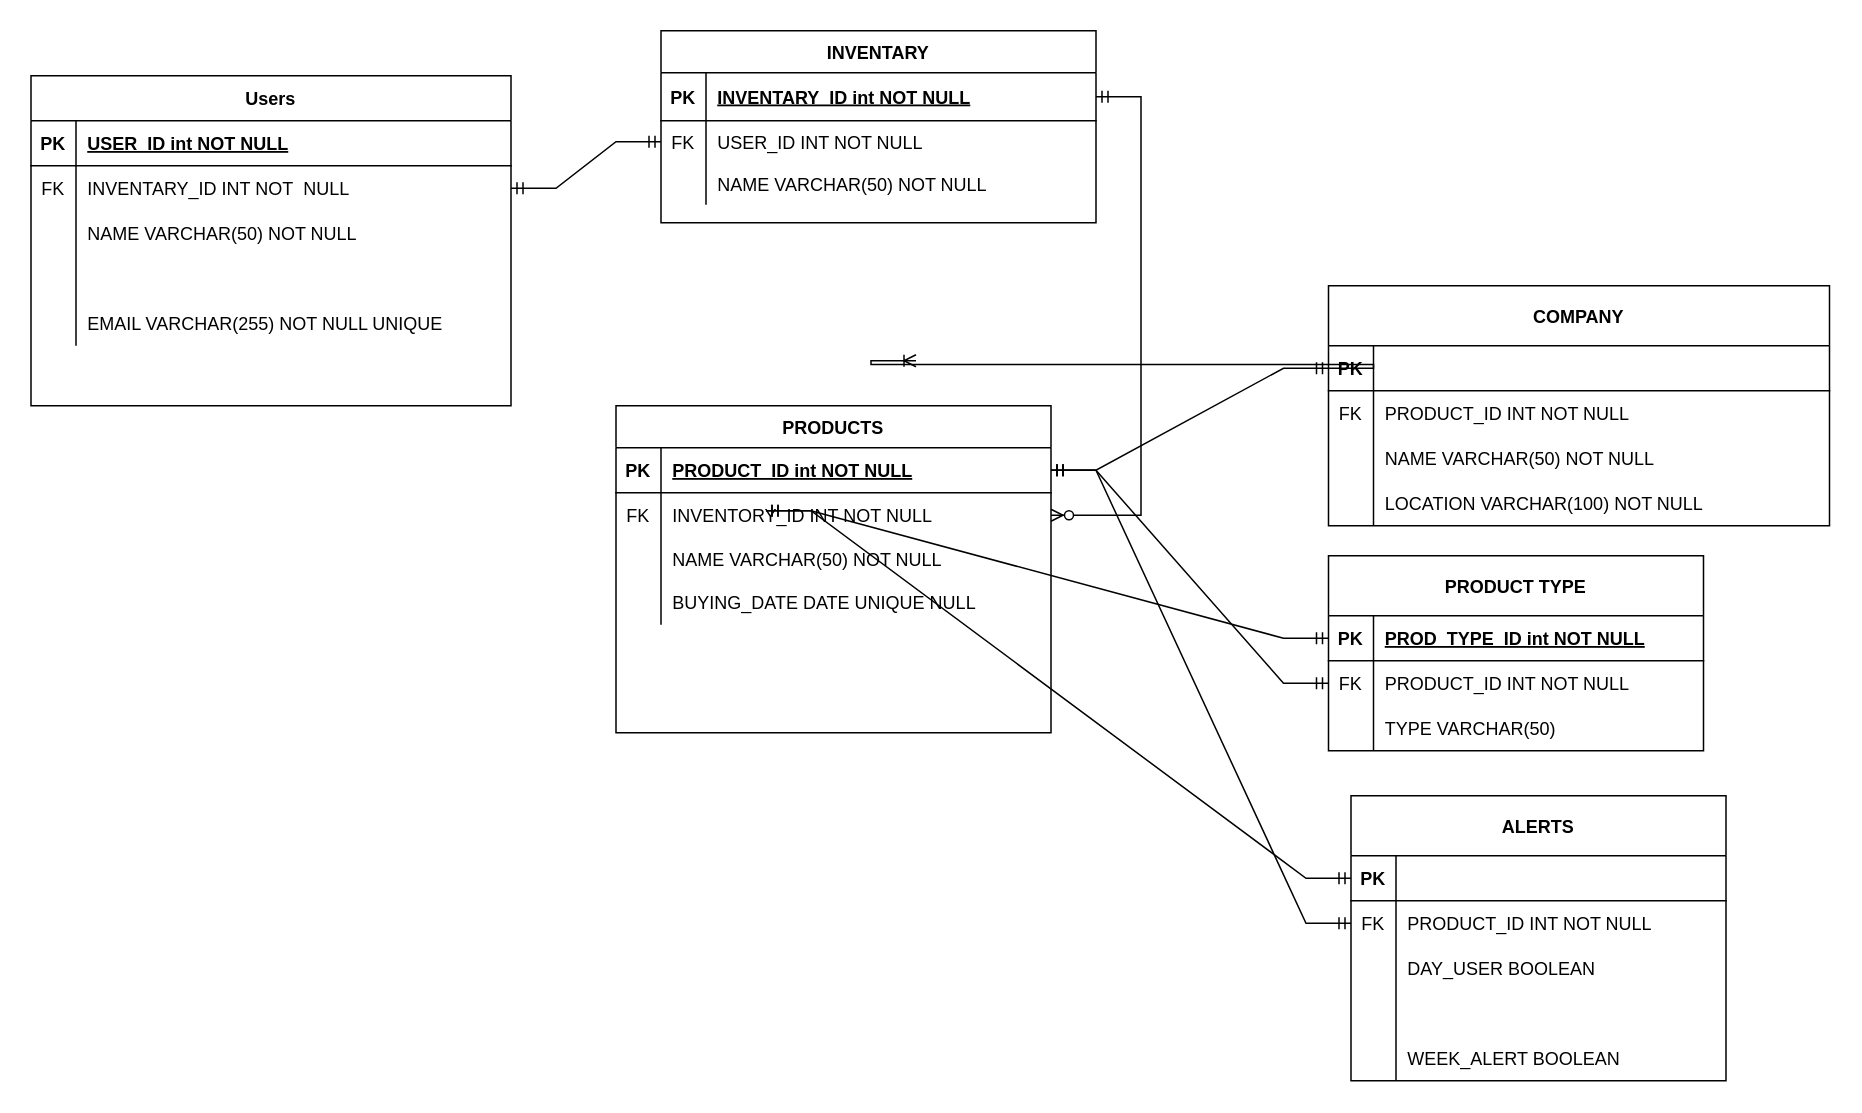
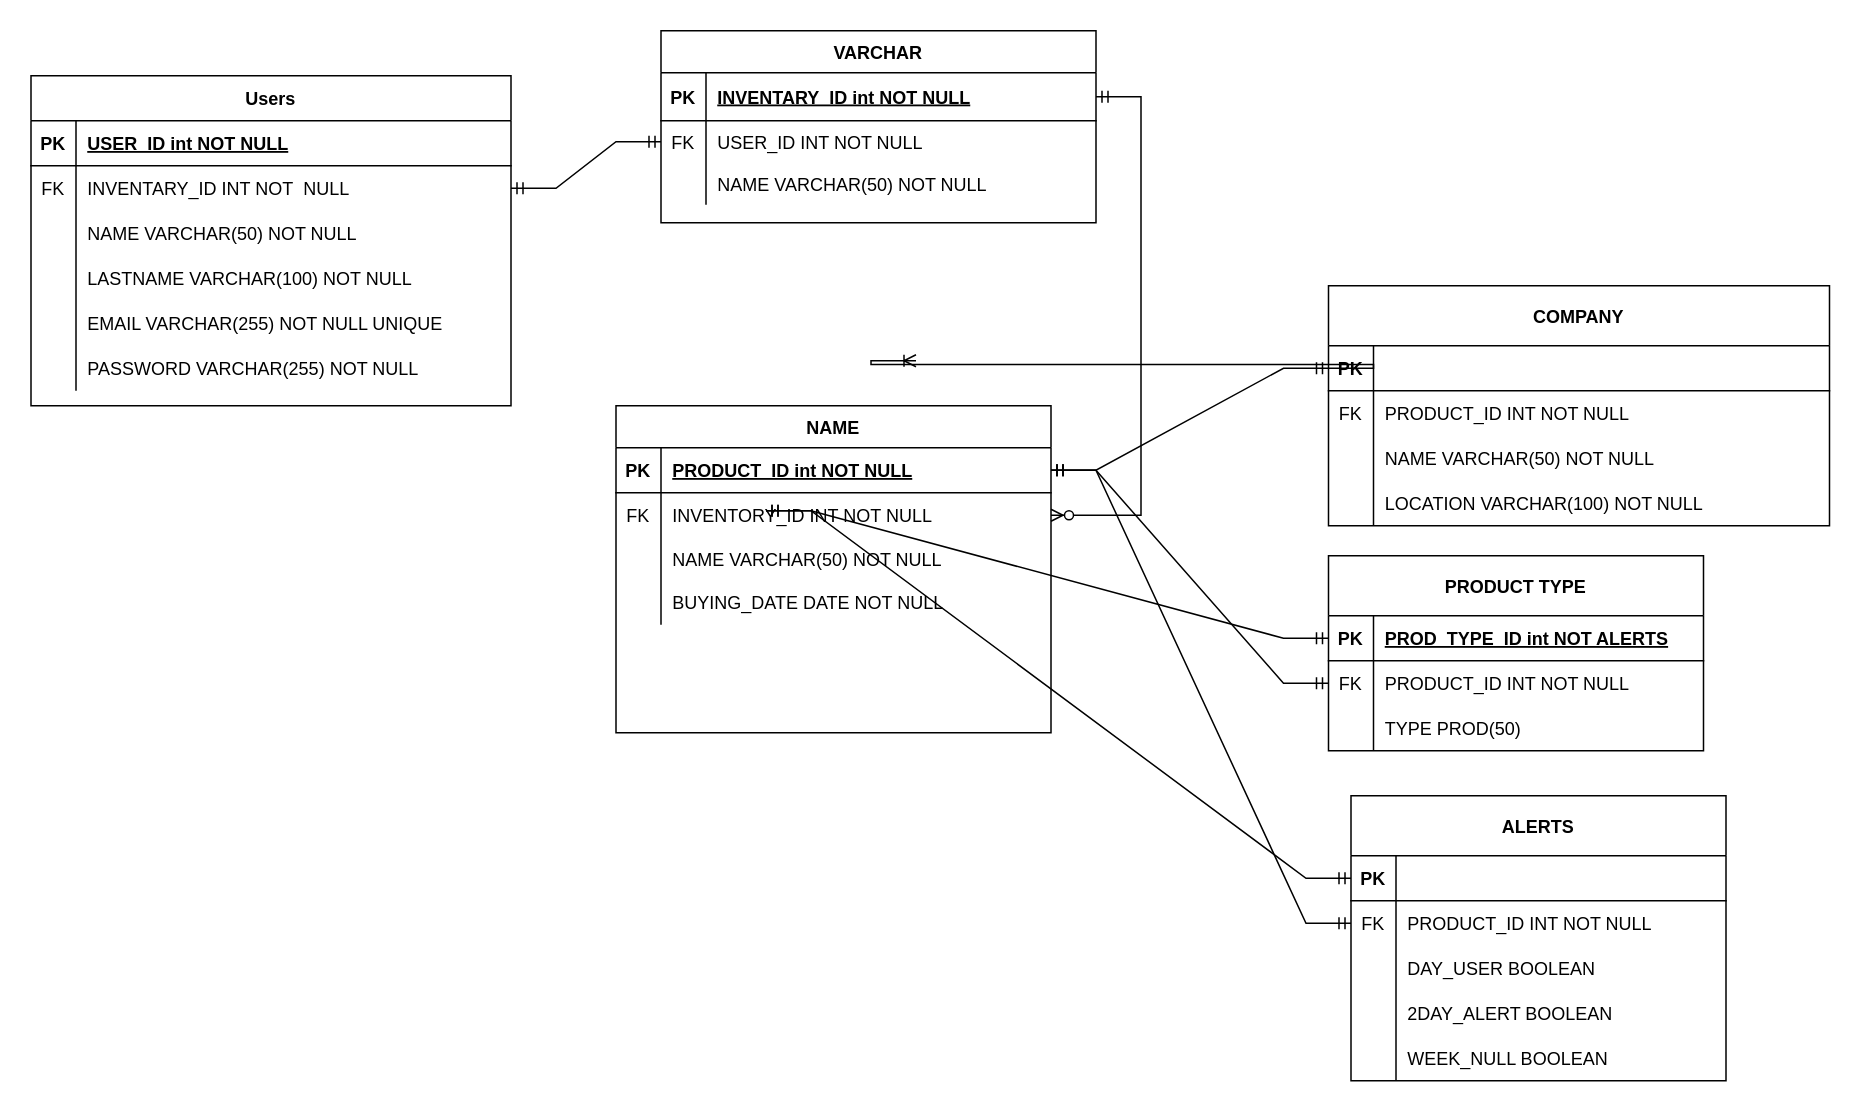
(878, 53) -> (878, 53)
none -> (293, 278)
none -> (293, 368)
(833, 428) -> (833, 428)
(806, 603) -> (791, 603)
(1501, 639) -> (1511, 639)
(1463, 729) -> (1448, 729)
none -> (1561, 1013)
(1495, 1059) -> (1490, 1059)
